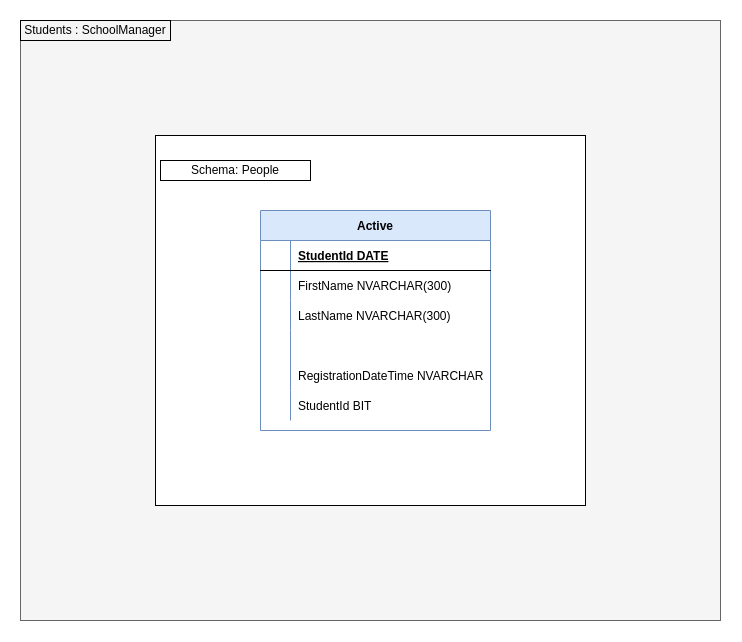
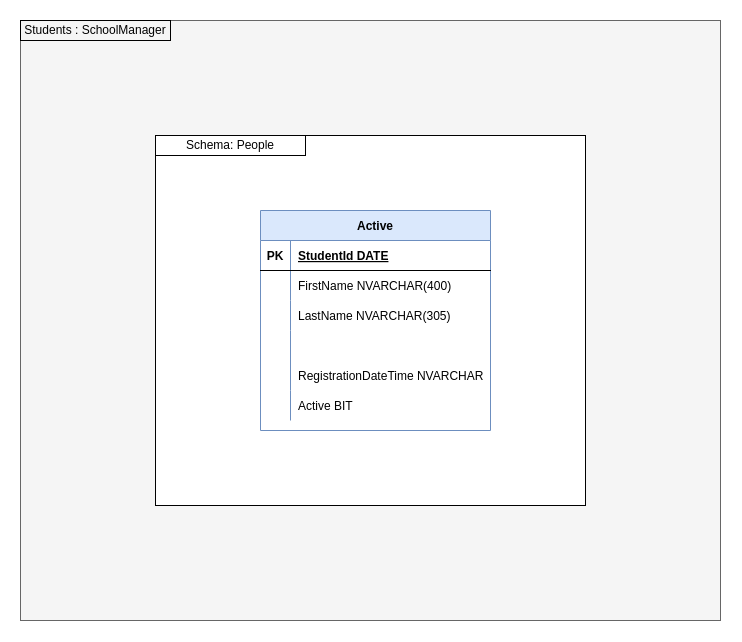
(236, 171) -> (231, 146)
none -> (276, 256)
(372, 286) -> (372, 286)
(370, 316) -> (370, 316)
(340, 406) -> (328, 406)
